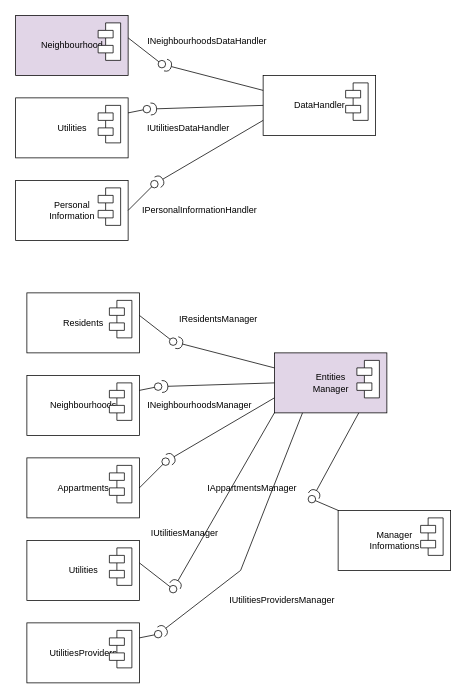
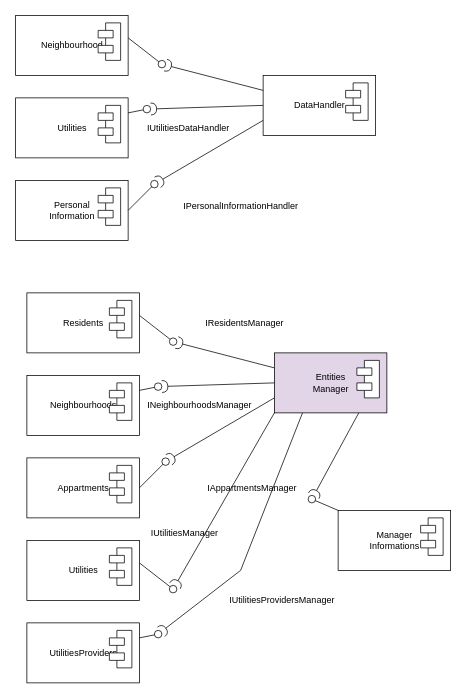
(207, 42) -> none
(72, 45) -> (72, 45)
(199, 210) -> (240, 207)
(218, 319) -> (244, 323)
